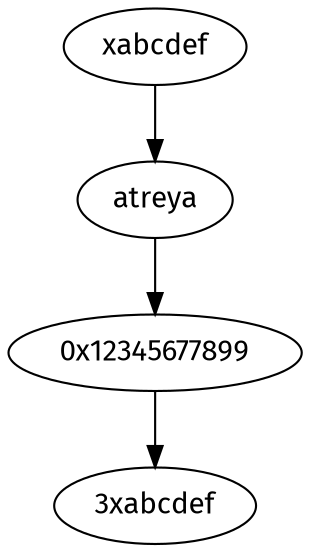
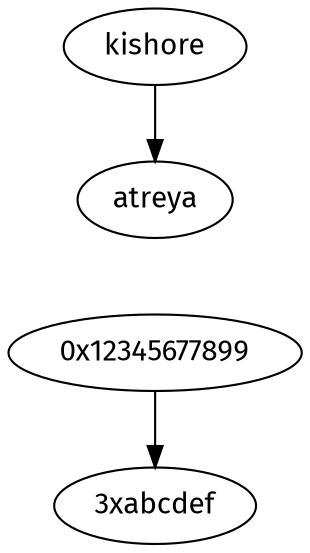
(155, 47) -> (155, 47)
(155, 266) -> none
